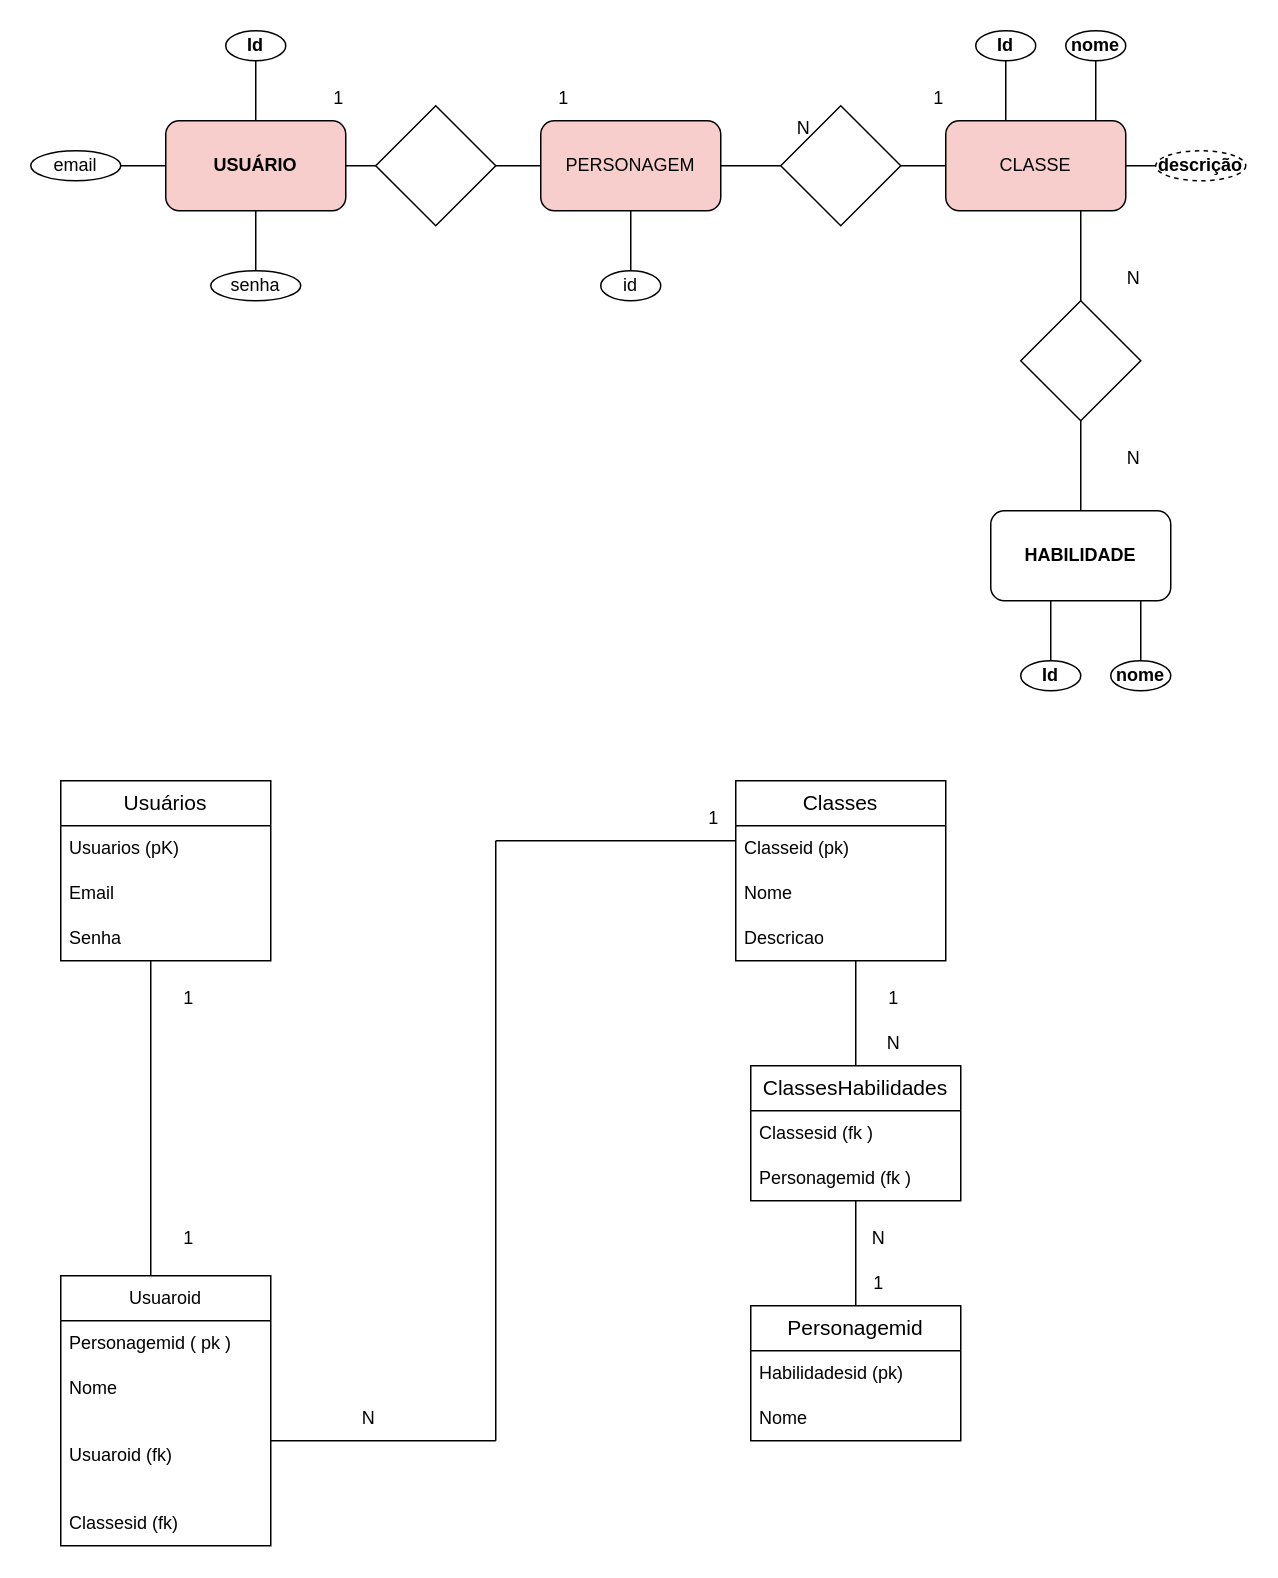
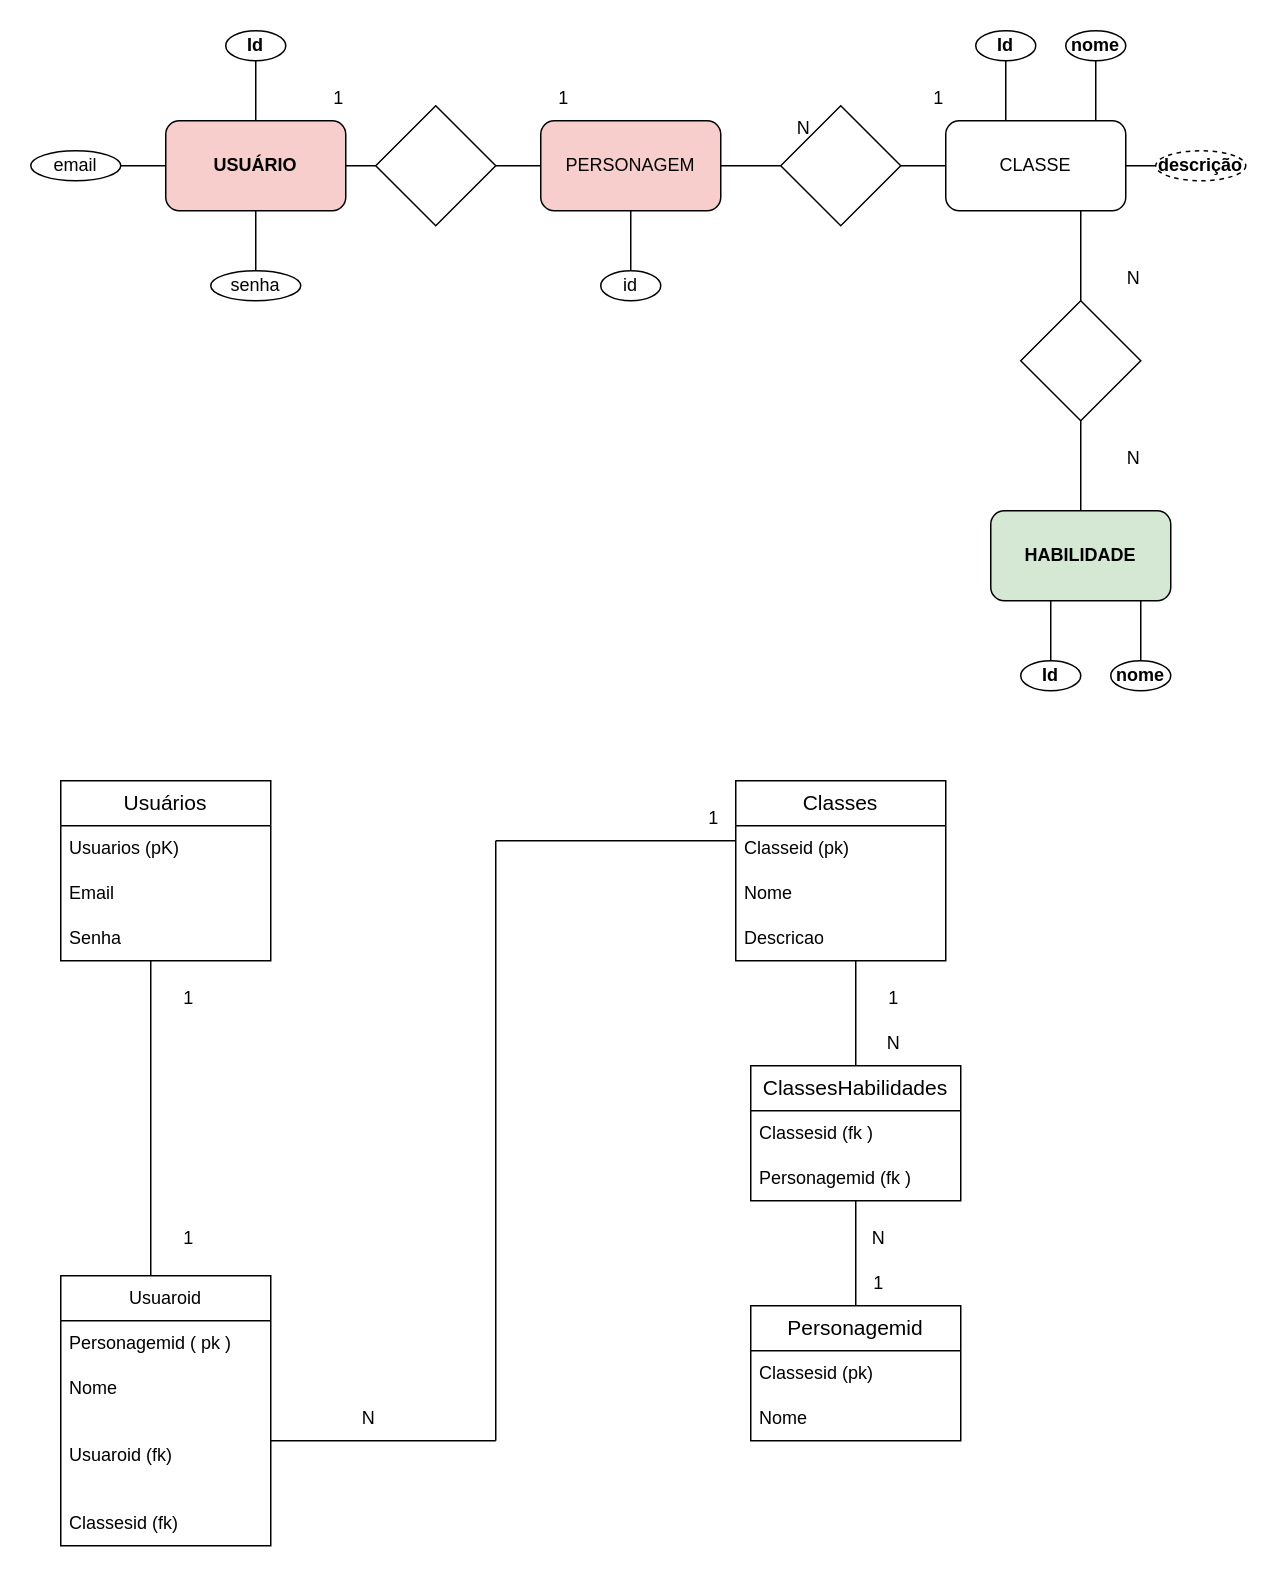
(1036, 166) -> (1036, 166)
(1081, 556) -> (1081, 556)
(839, 1373) -> (823, 1373)
